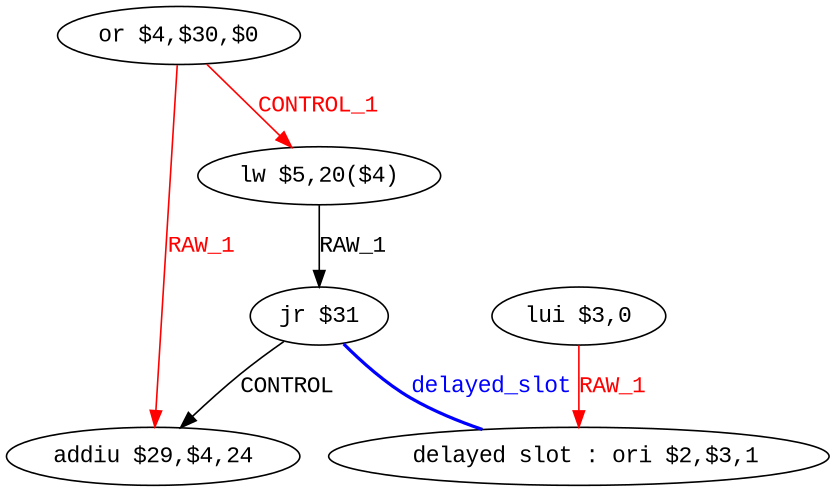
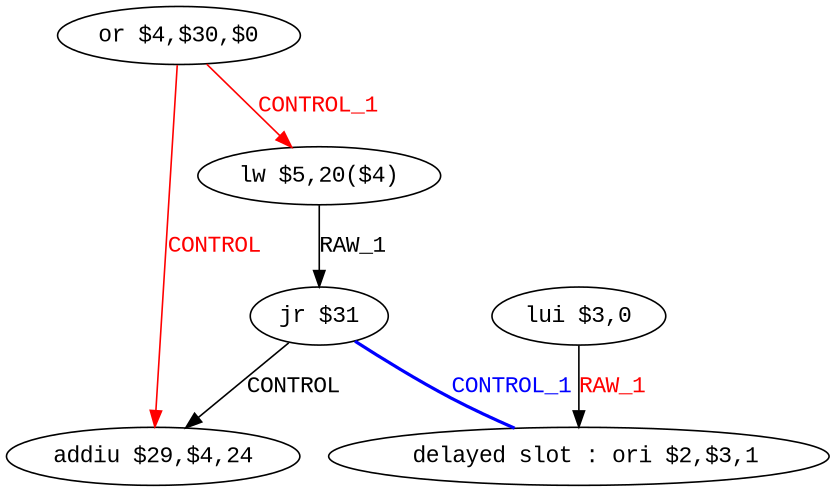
(202, 246) -> (214, 246)
(579, 378) -> (579, 378)
(492, 386) -> (512, 386)
